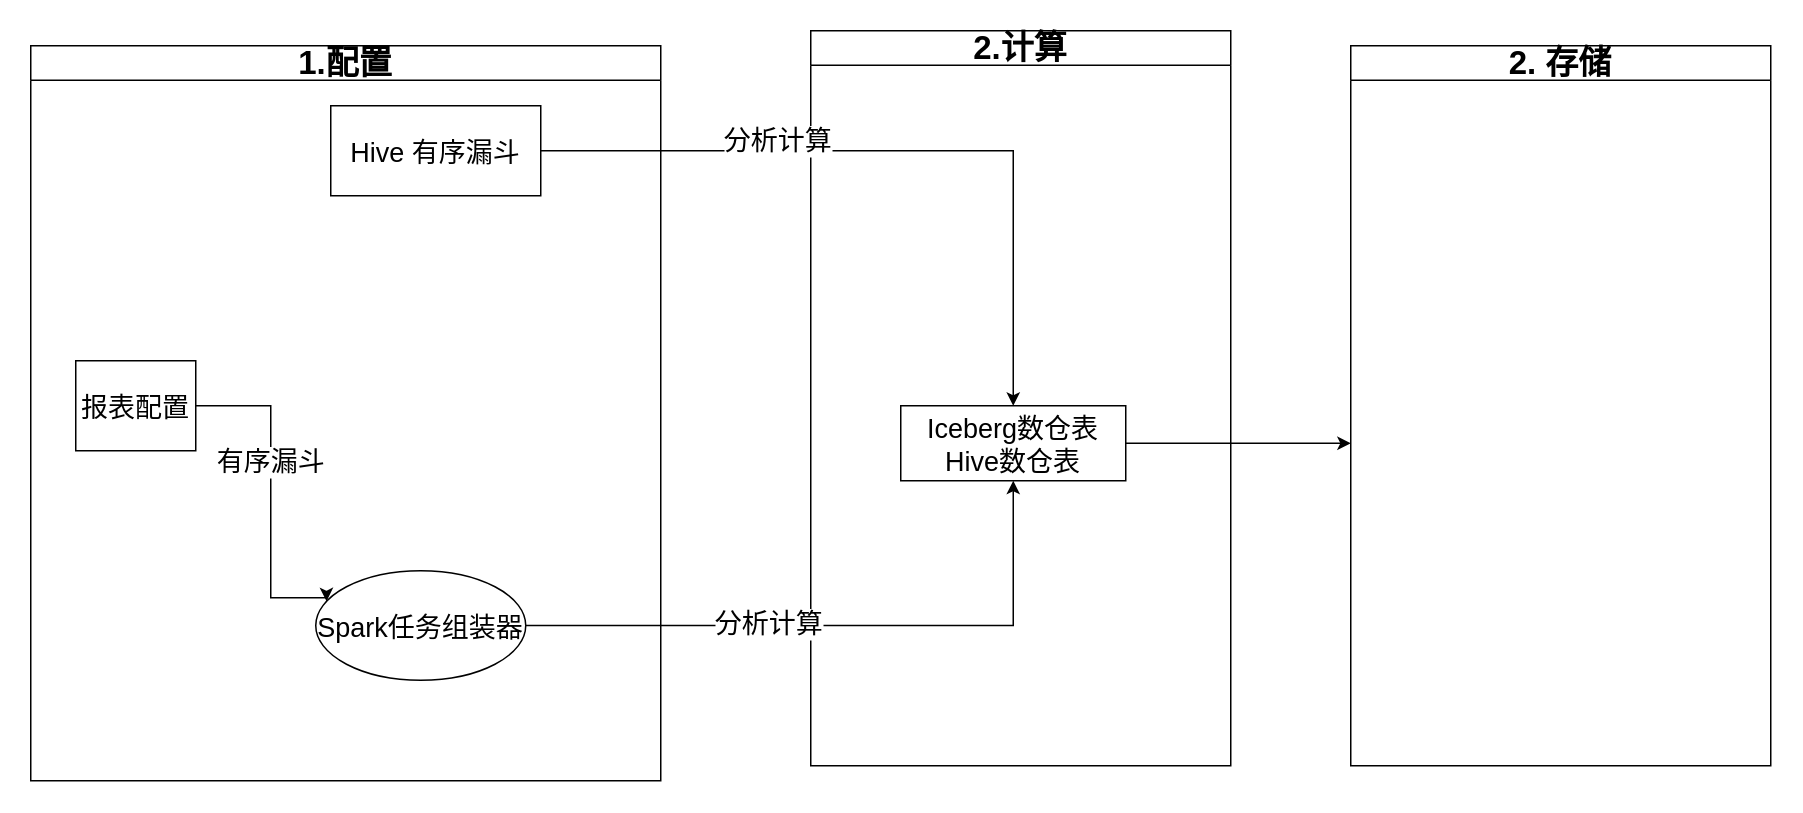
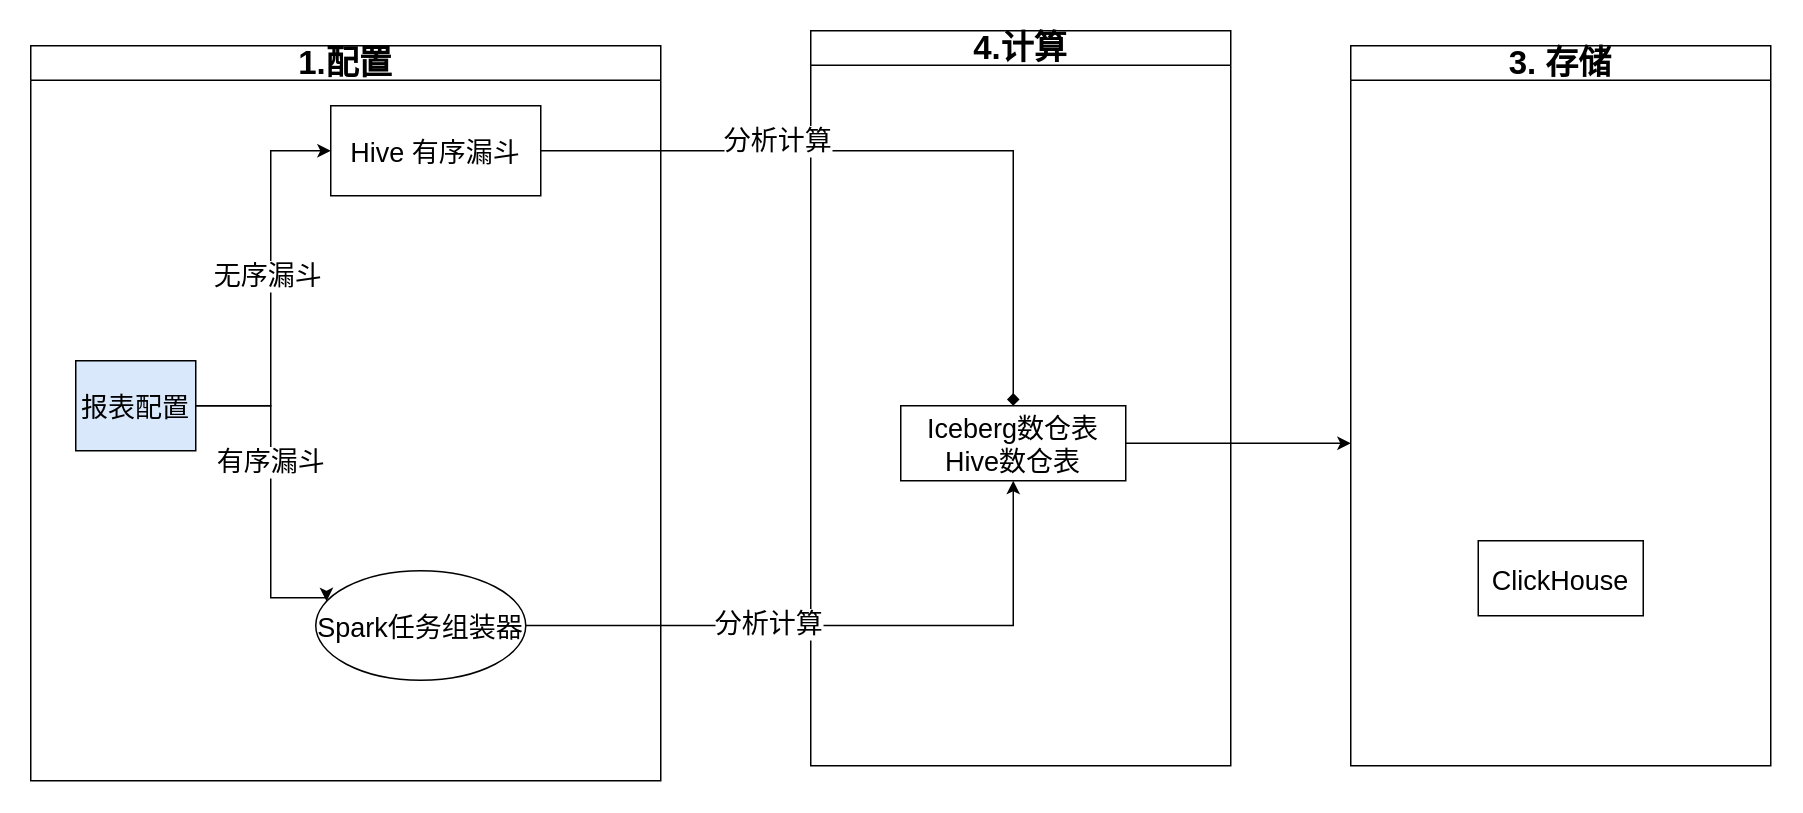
(1021, 49) -> (1021, 49)
(1561, 64) -> (1561, 64)
none -> (271, 253)
(1013, 394) -> (1013, 393)
(136, 406) -> (136, 406)
none -> (1561, 578)
